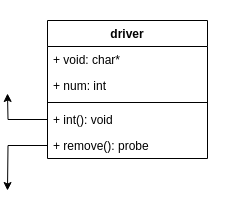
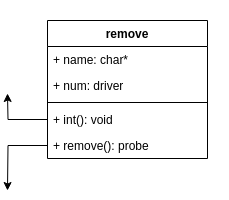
(128, 35) -> (128, 35)
(91, 61) -> (93, 61)
(81, 87) -> (91, 87)
